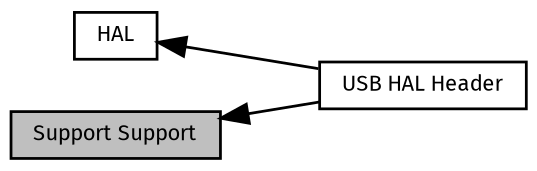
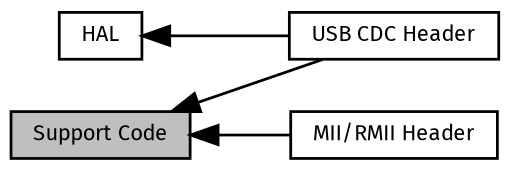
(423, 85) -> (394, 36)
(116, 135) -> (101, 135)
none -> (394, 135)
